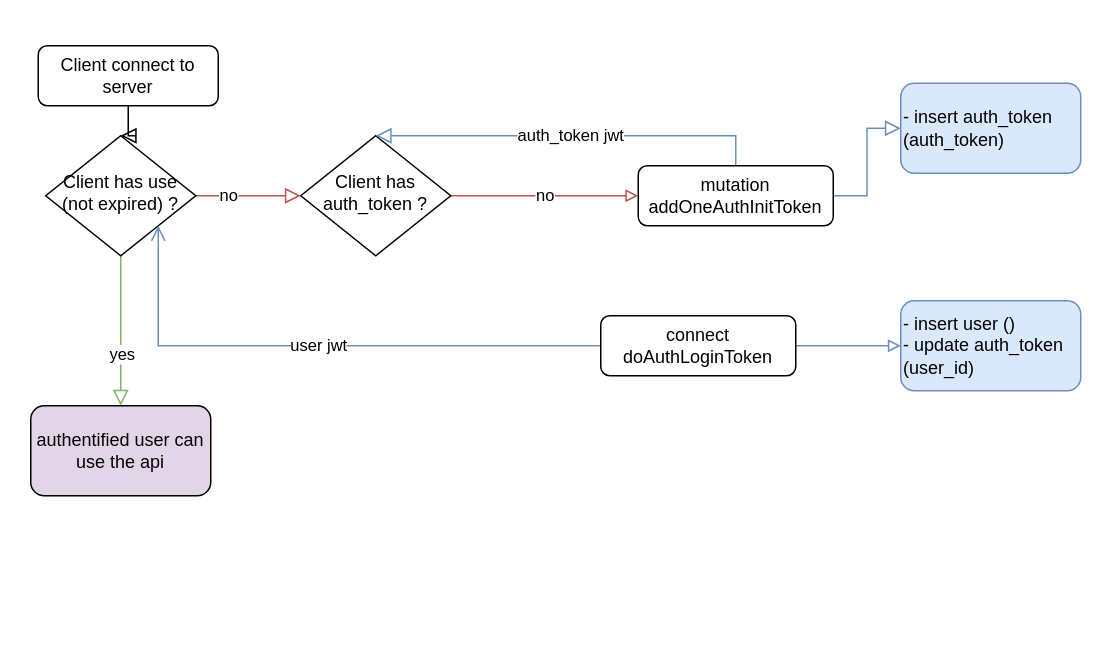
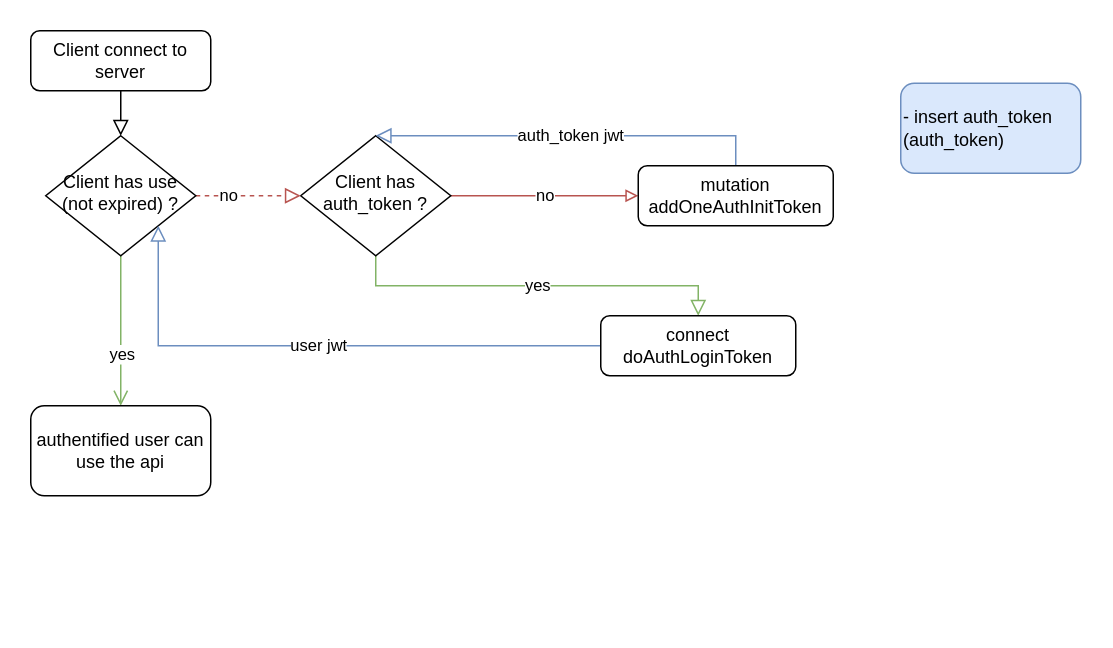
(128, 76) -> (121, 61)
(867, 170) -> none
(261, 196) -> (261, 196)
(158, 236) -> (158, 242)
none -> (529, 286)
(842, 346) -> none
(991, 346) -> none
(121, 389) -> (121, 395)
(121, 451) -> (121, 451)
